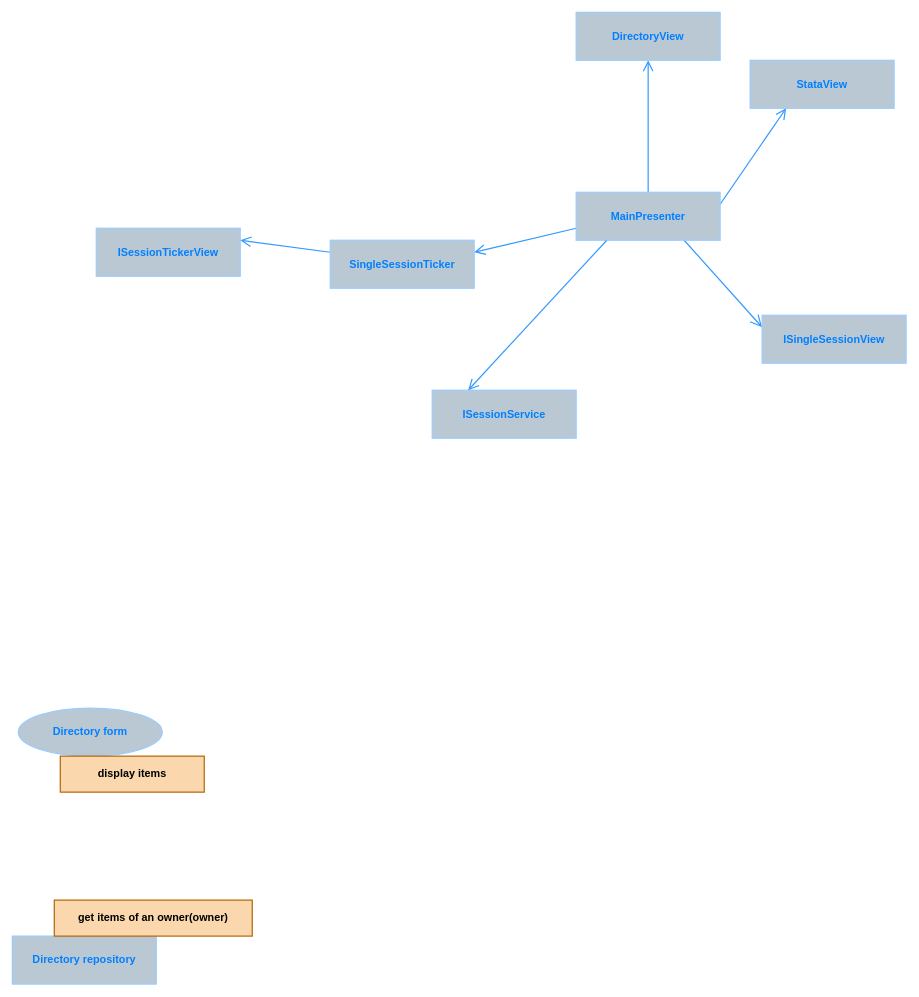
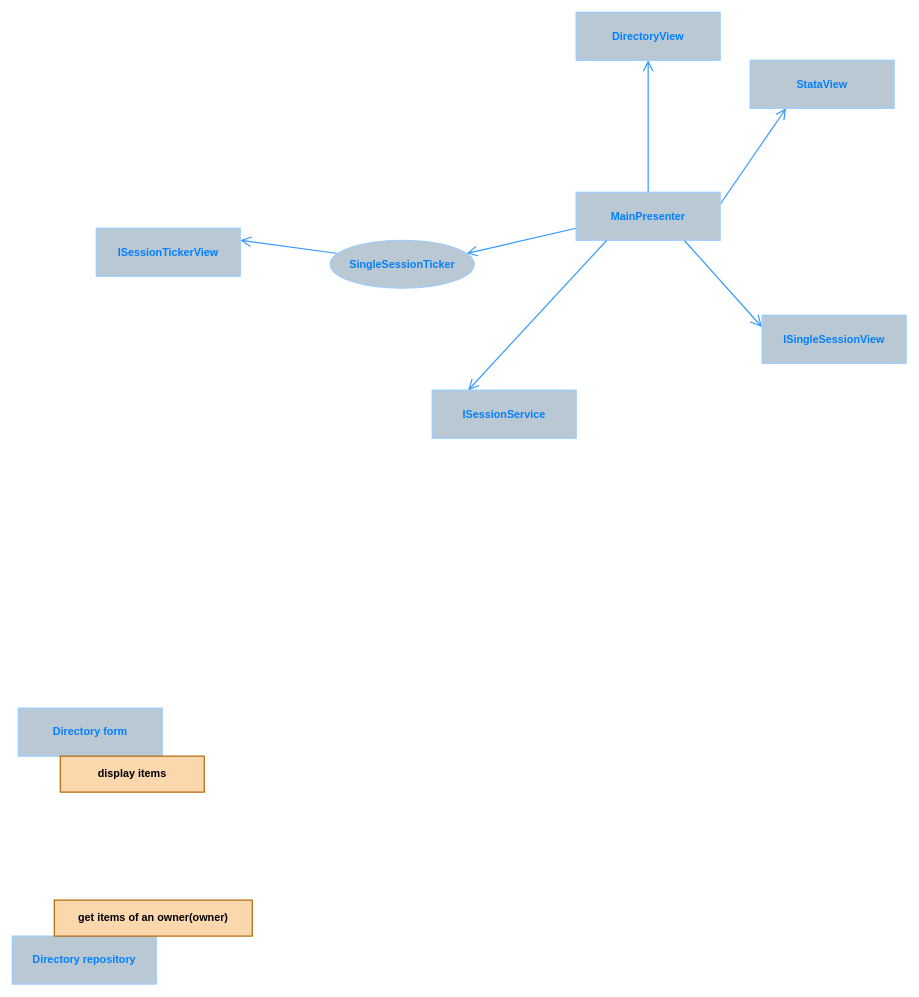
(402, 264) -> (402, 264)
(90, 732) -> (90, 732)
